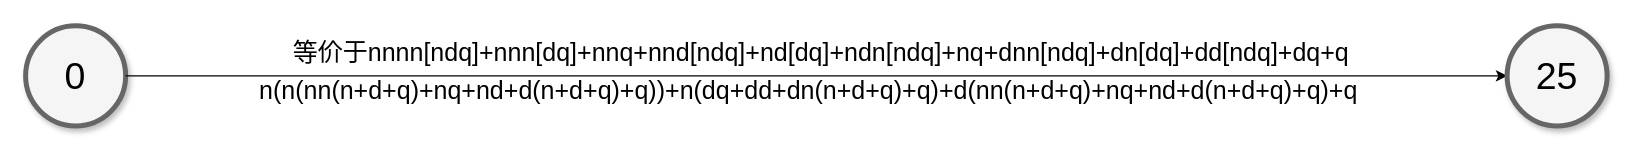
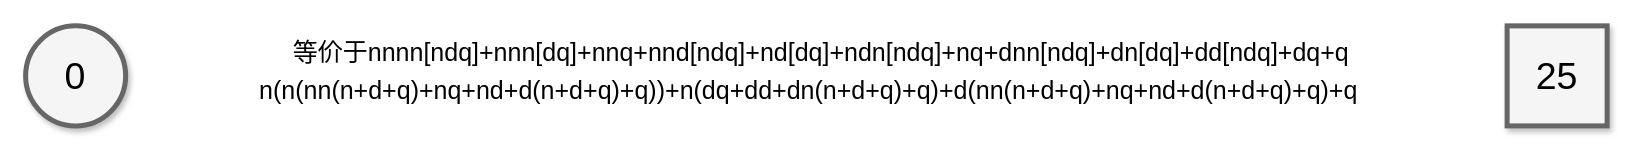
(812, 76) -> none
(1557, 76) -> (1557, 76)
